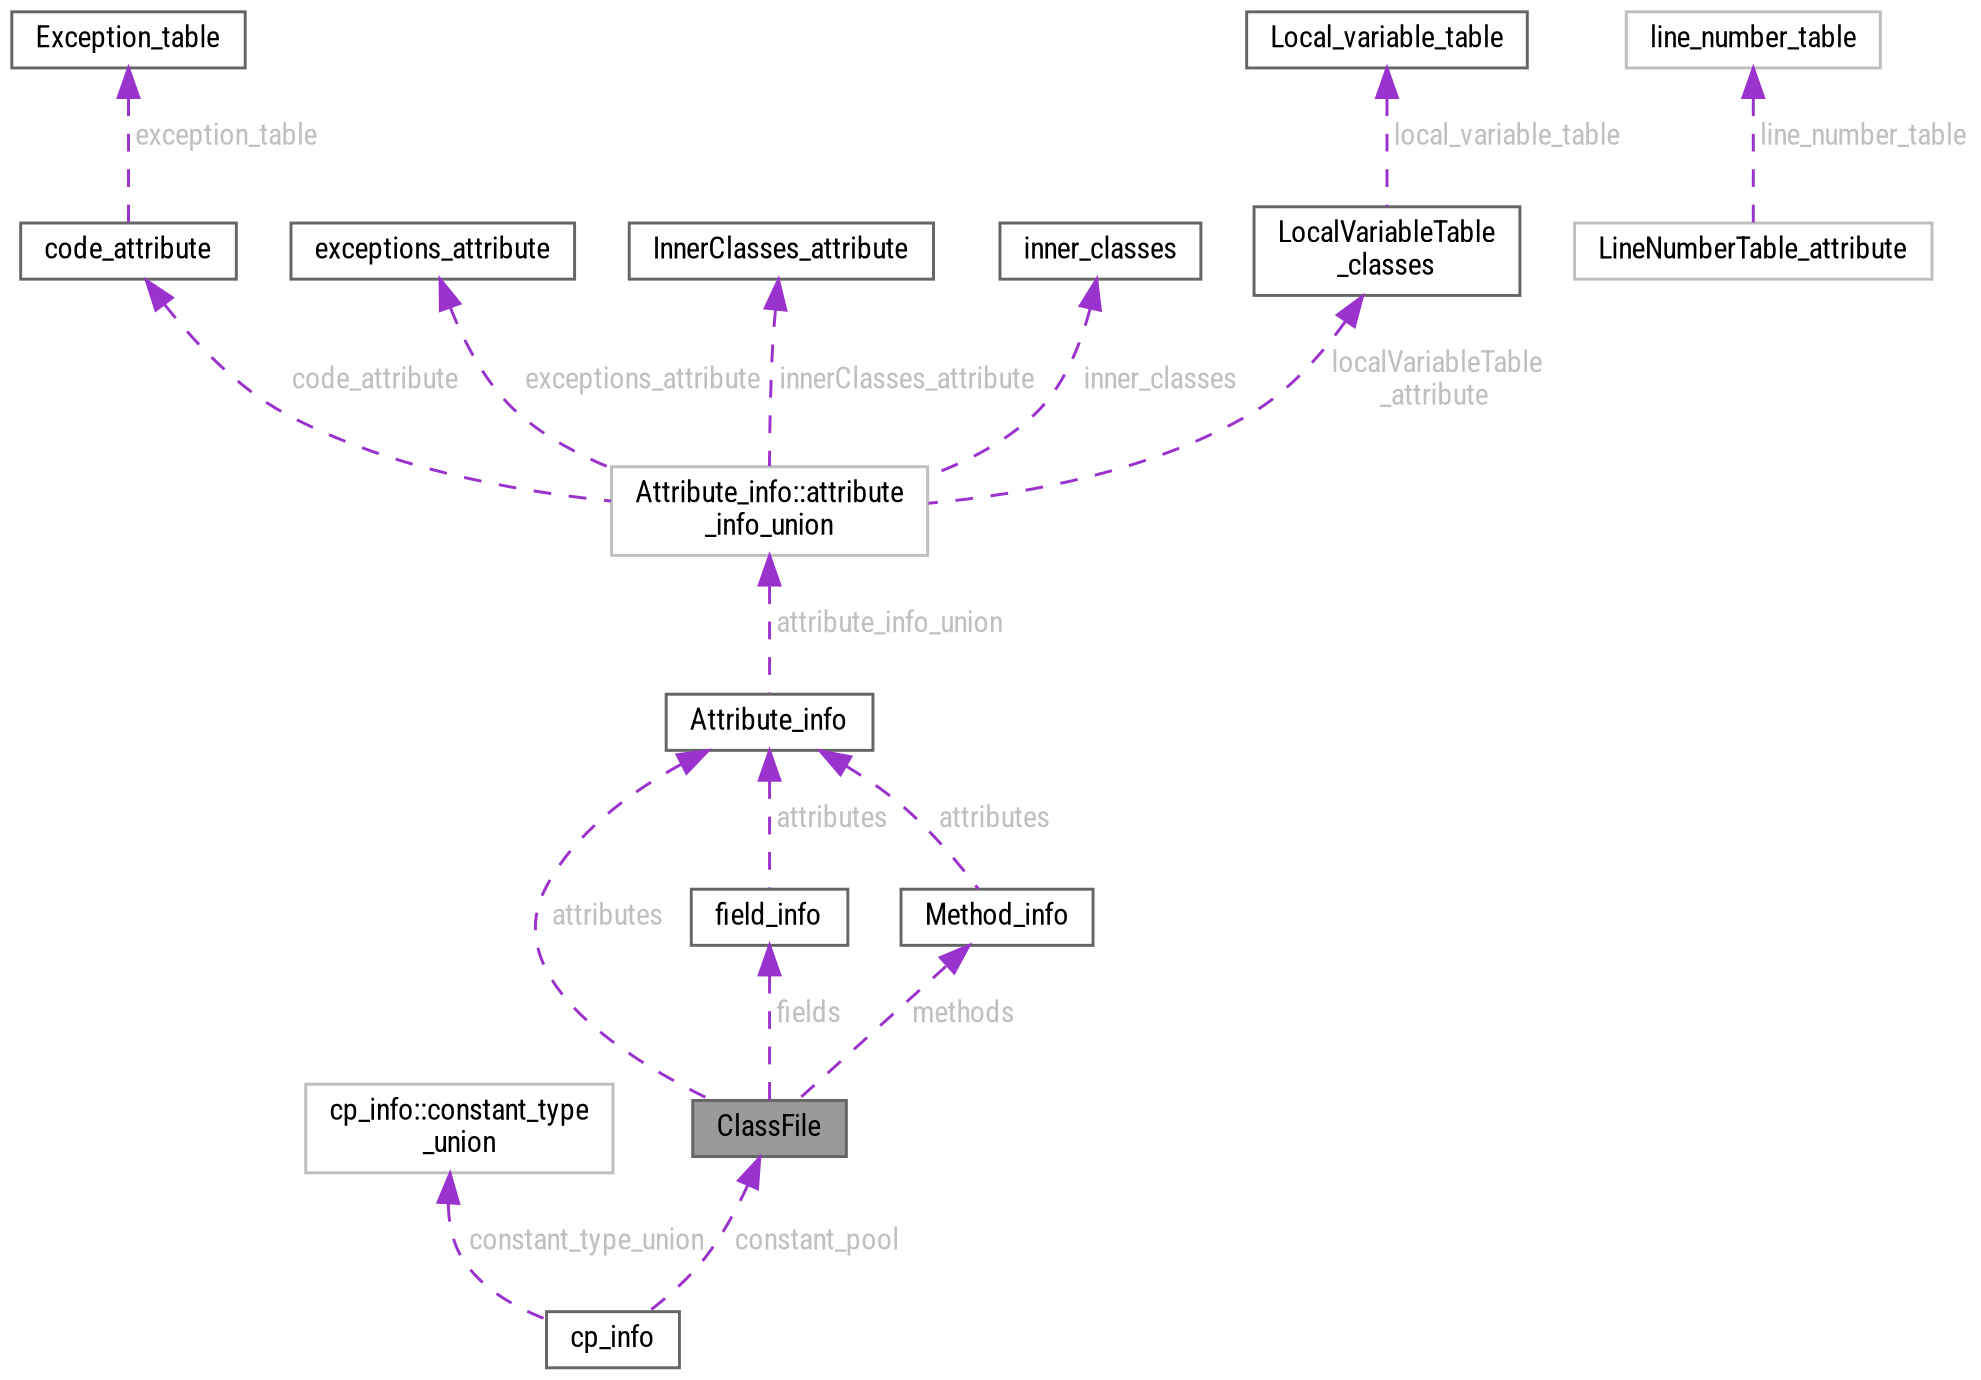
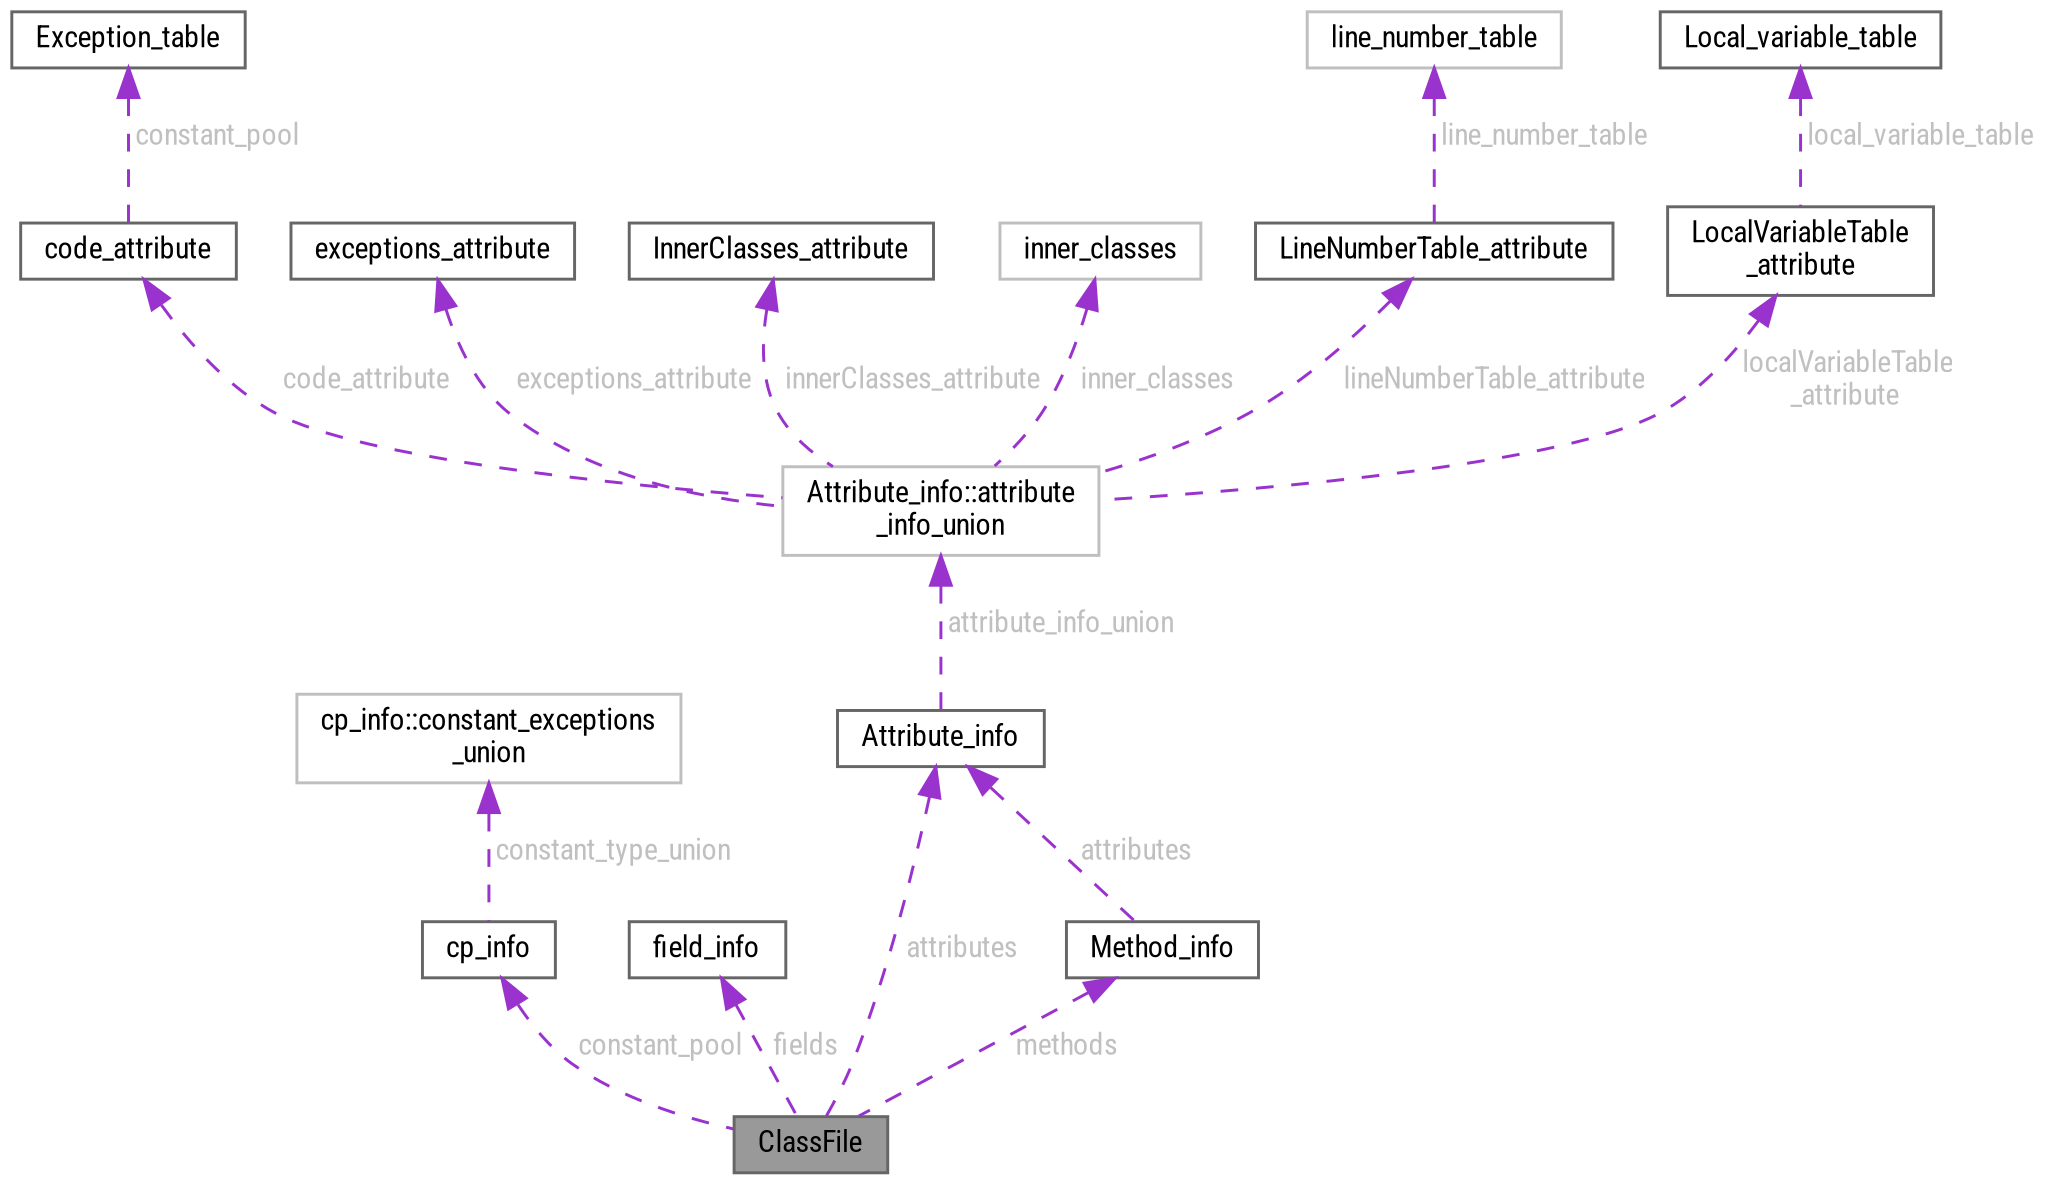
(223, 137) -> (214, 137)
(1100, 251) -> (1100, 251)
(1387, 251) -> (1801, 251)
(1753, 251) -> (1434, 251)
none -> (1258, 408)
(770, 835) -> none
(459, 1128) -> (489, 739)
(707, 1255) -> (613, 1088)
